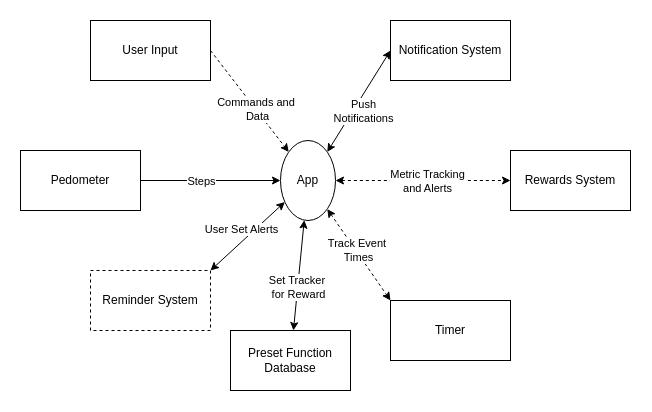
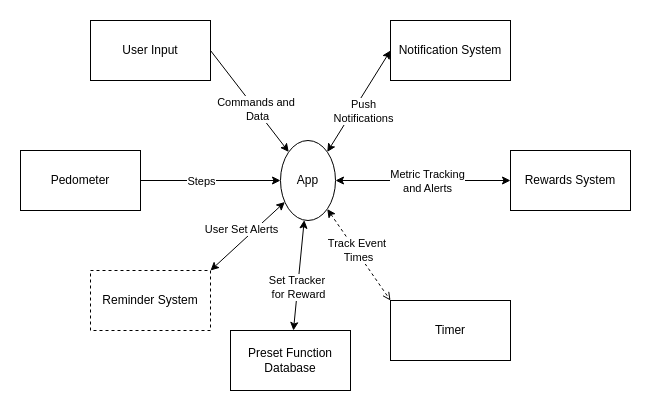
(228, 73) -> (228, 73)
(367, 181) -> (367, 181)
(386, 294) -> (387, 295)
